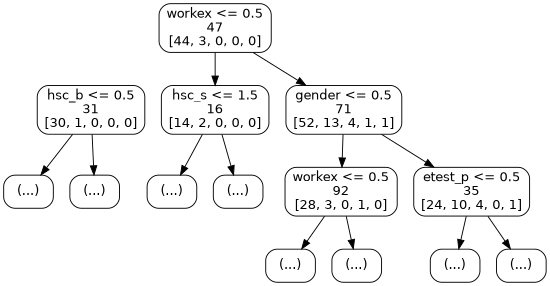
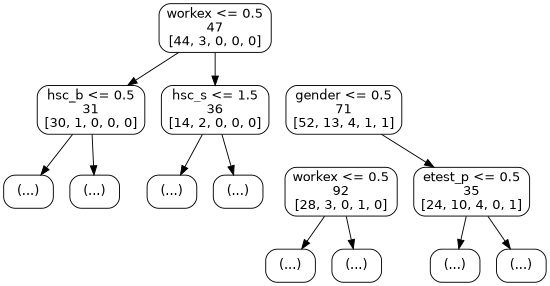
(275, 66) -> (157, 66)
(215, 110) -> (215, 110)
(343, 146) -> none
